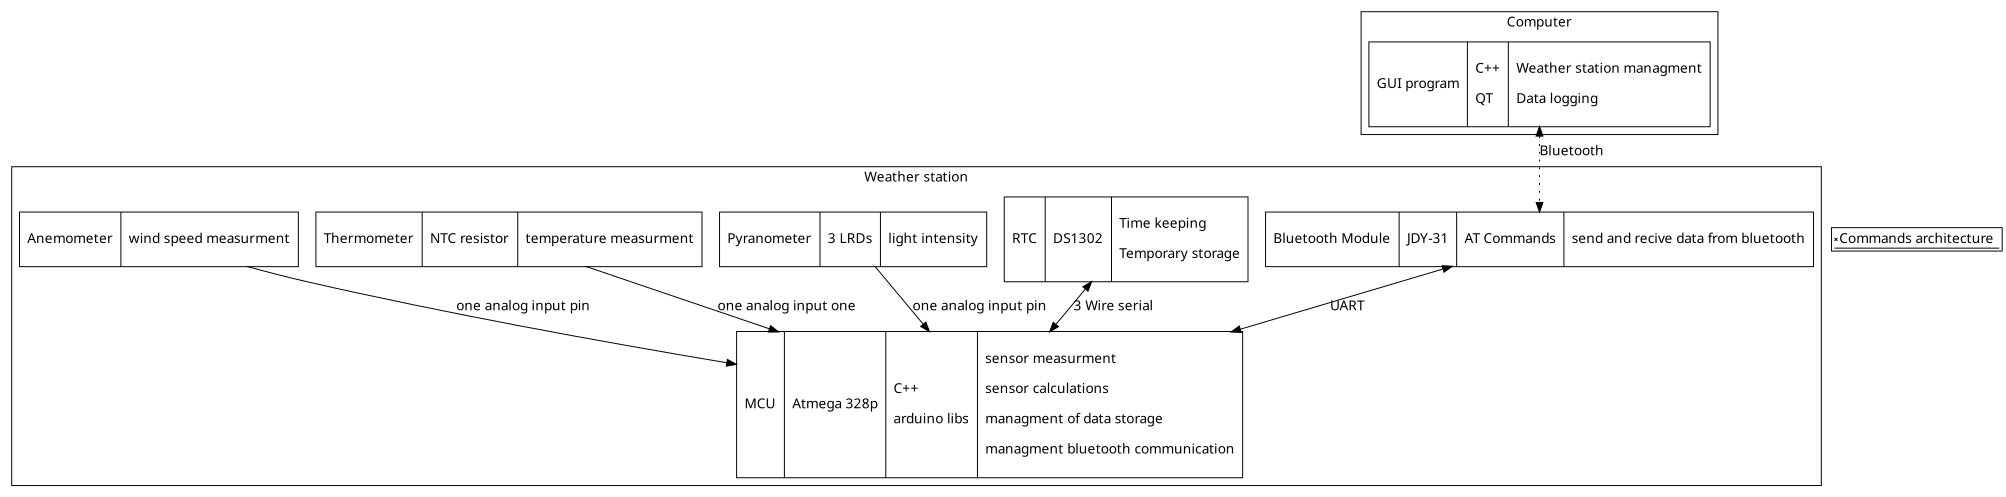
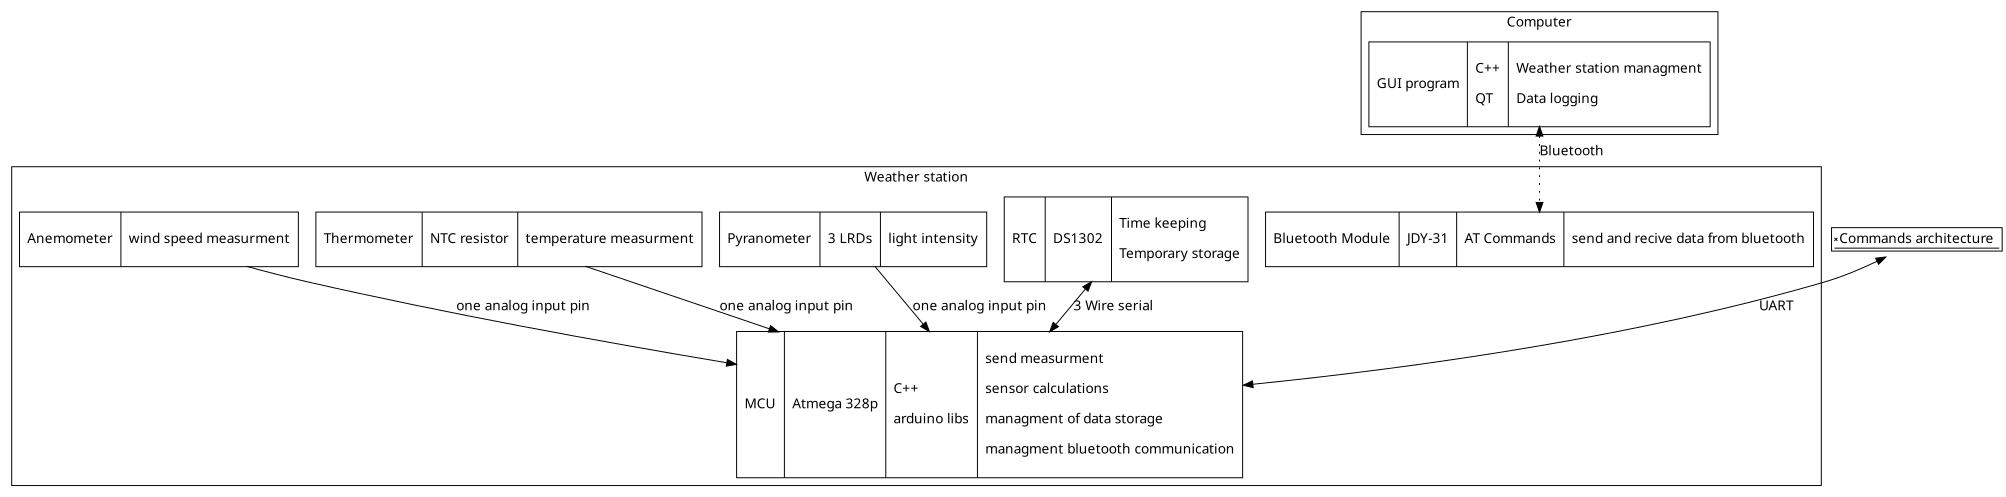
(1342, 299) -> (1569, 340)
(787, 307) -> (787, 307)
(1051, 359) -> (1045, 359)
